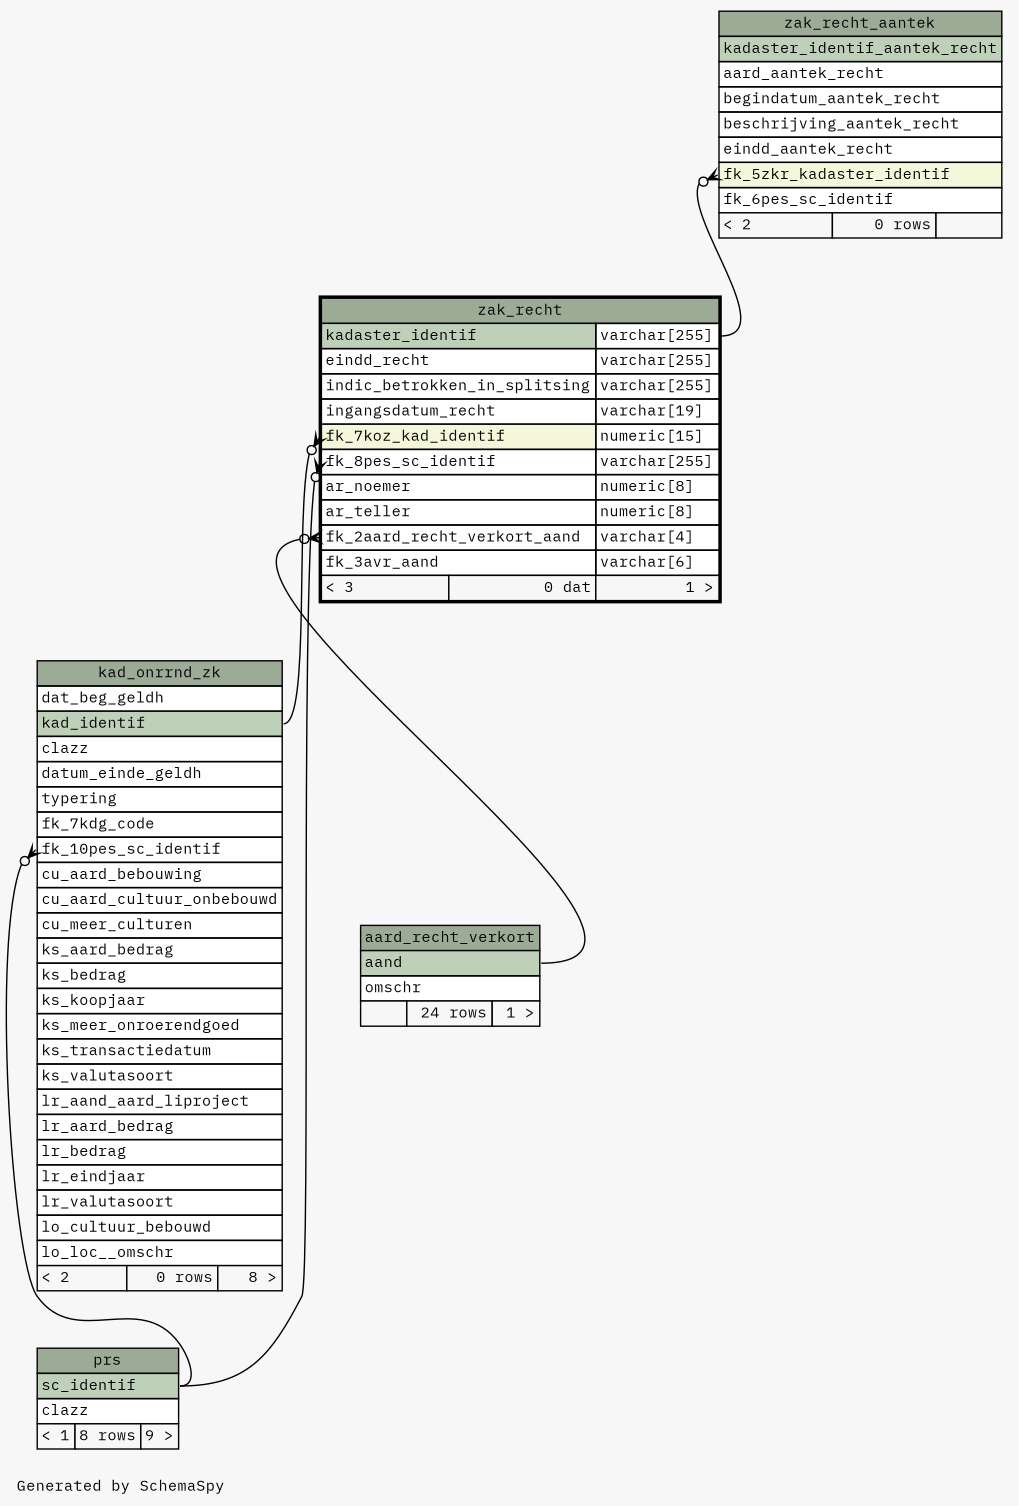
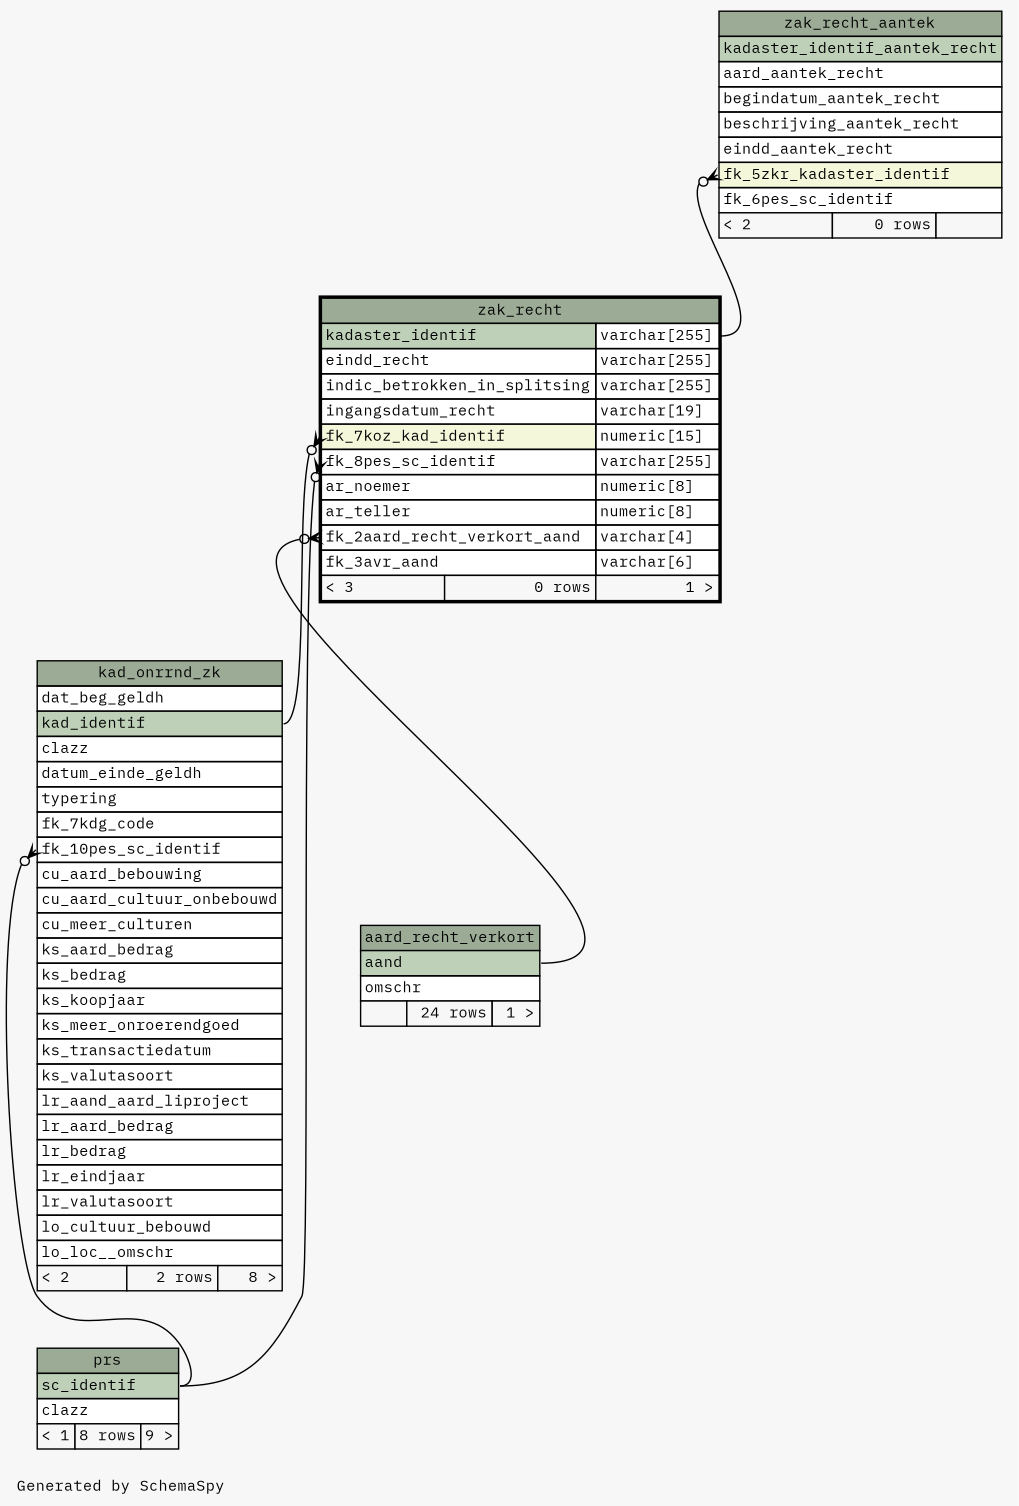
(568, 587) -> (563, 587)
(185, 1278) -> (185, 1278)
